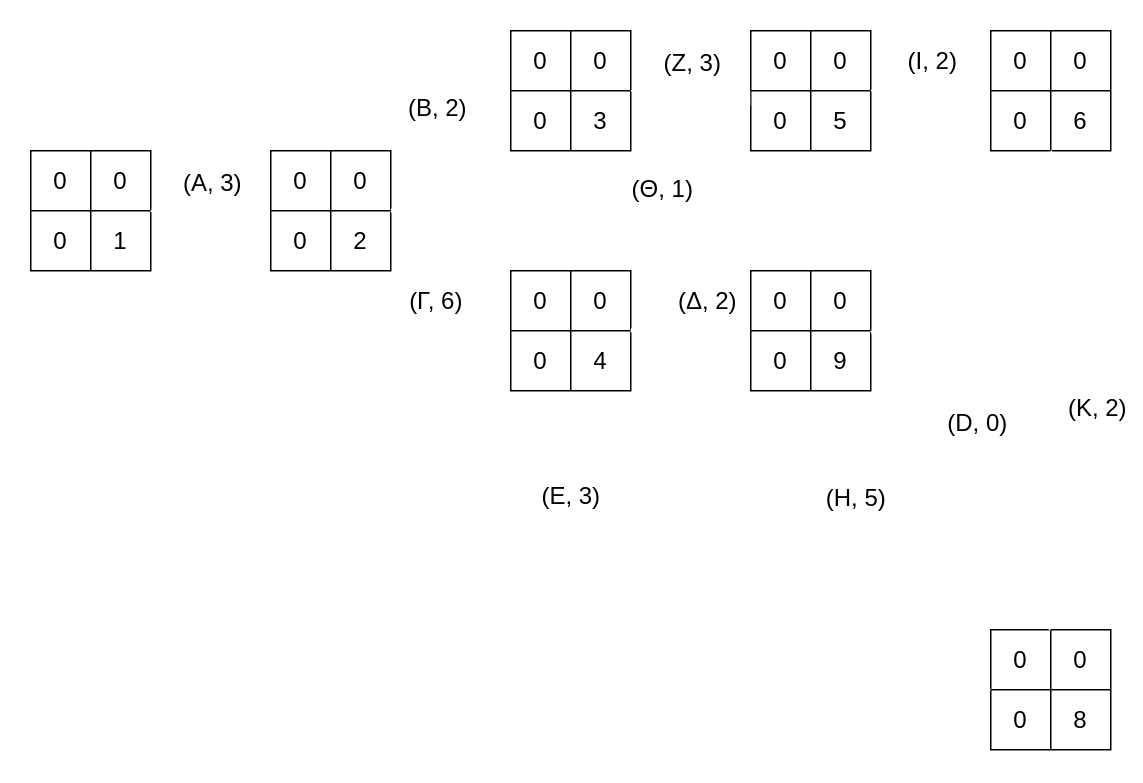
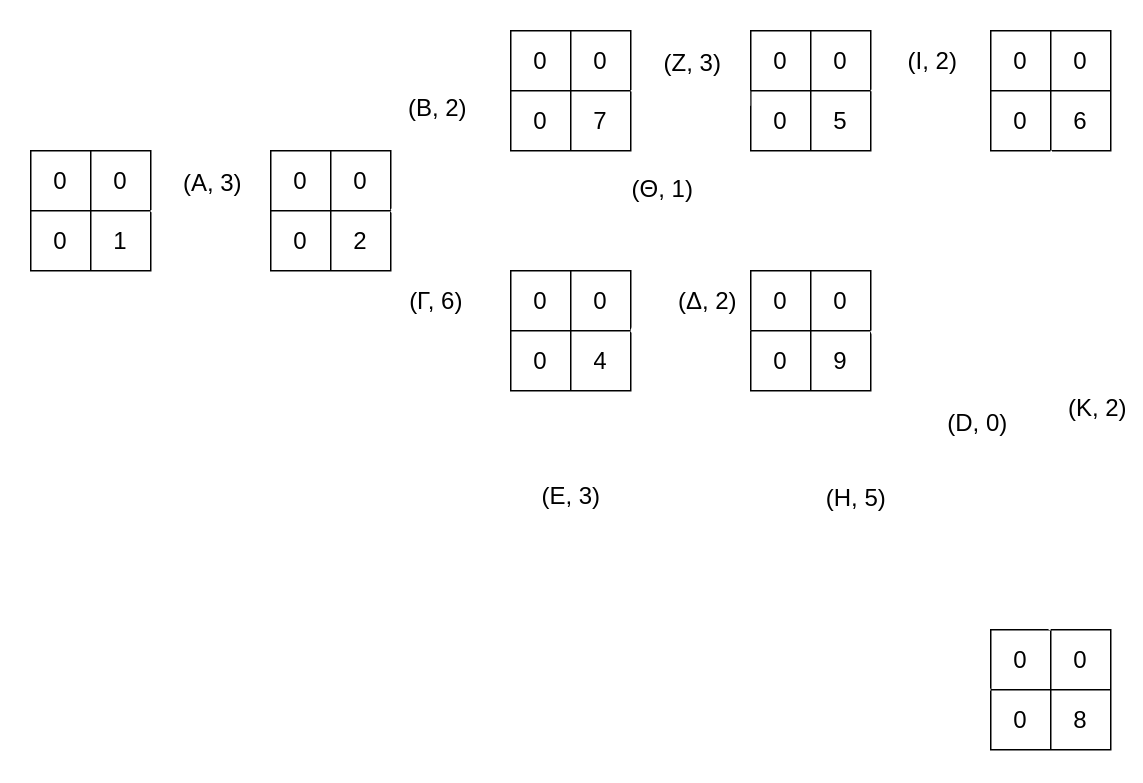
(601, 121) -> (601, 121)
